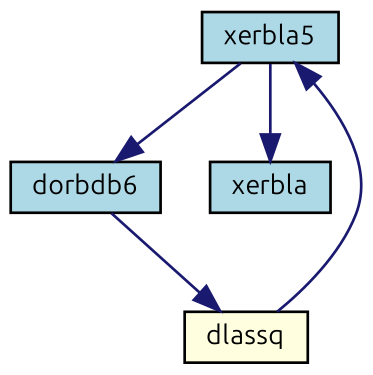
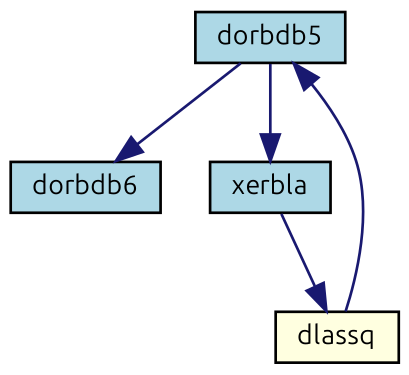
(270, 37) -> (270, 37)
(156, 253) -> (298, 250)
